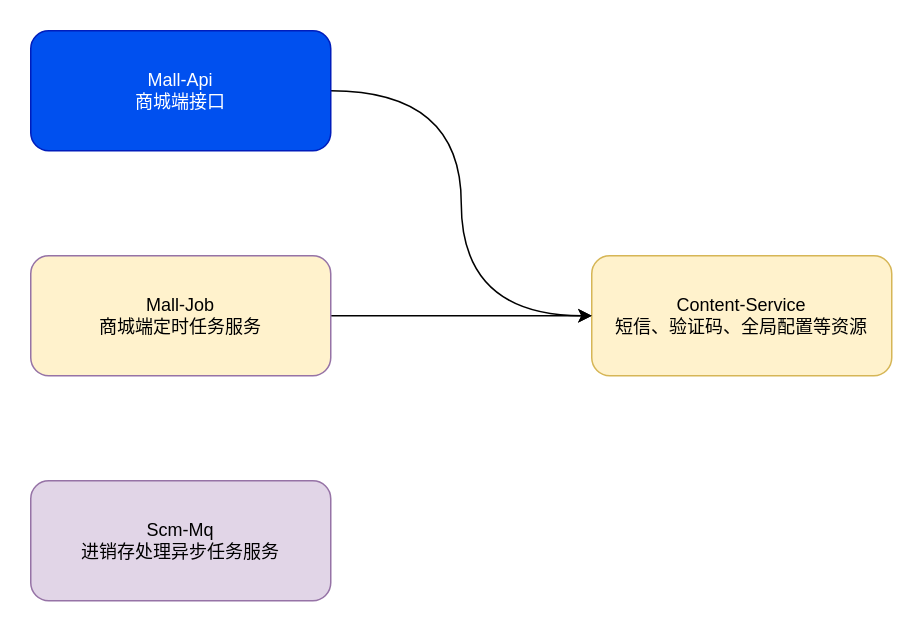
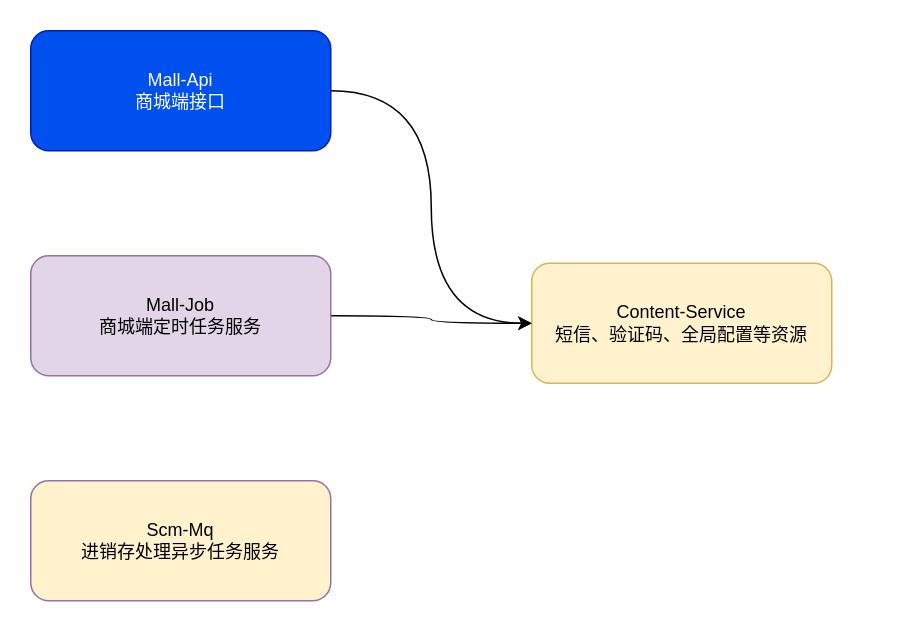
(181, 316) -> (181, 316)
(742, 316) -> (682, 323)
(181, 541) -> (181, 541)
